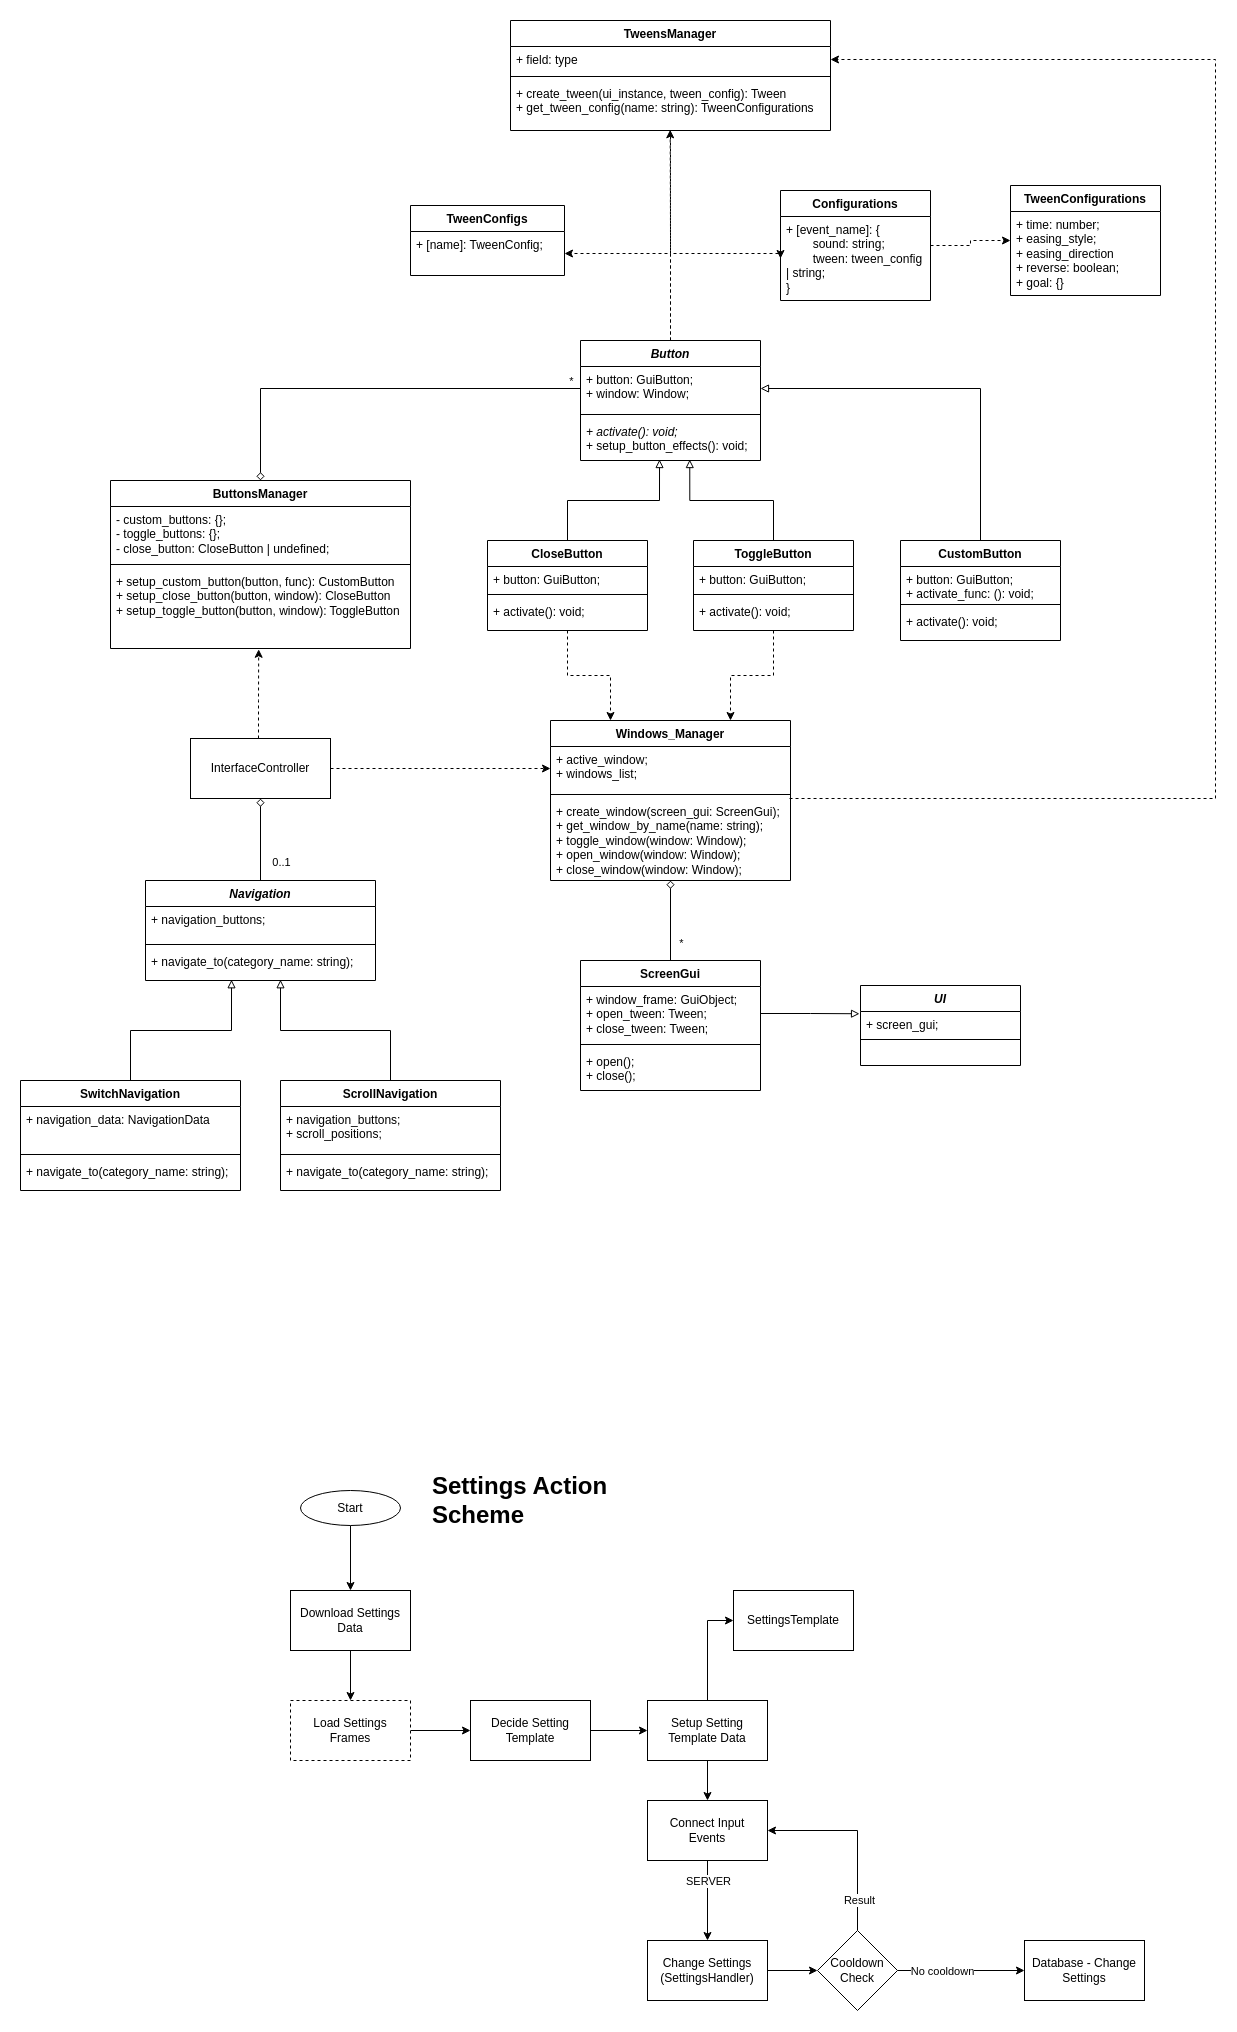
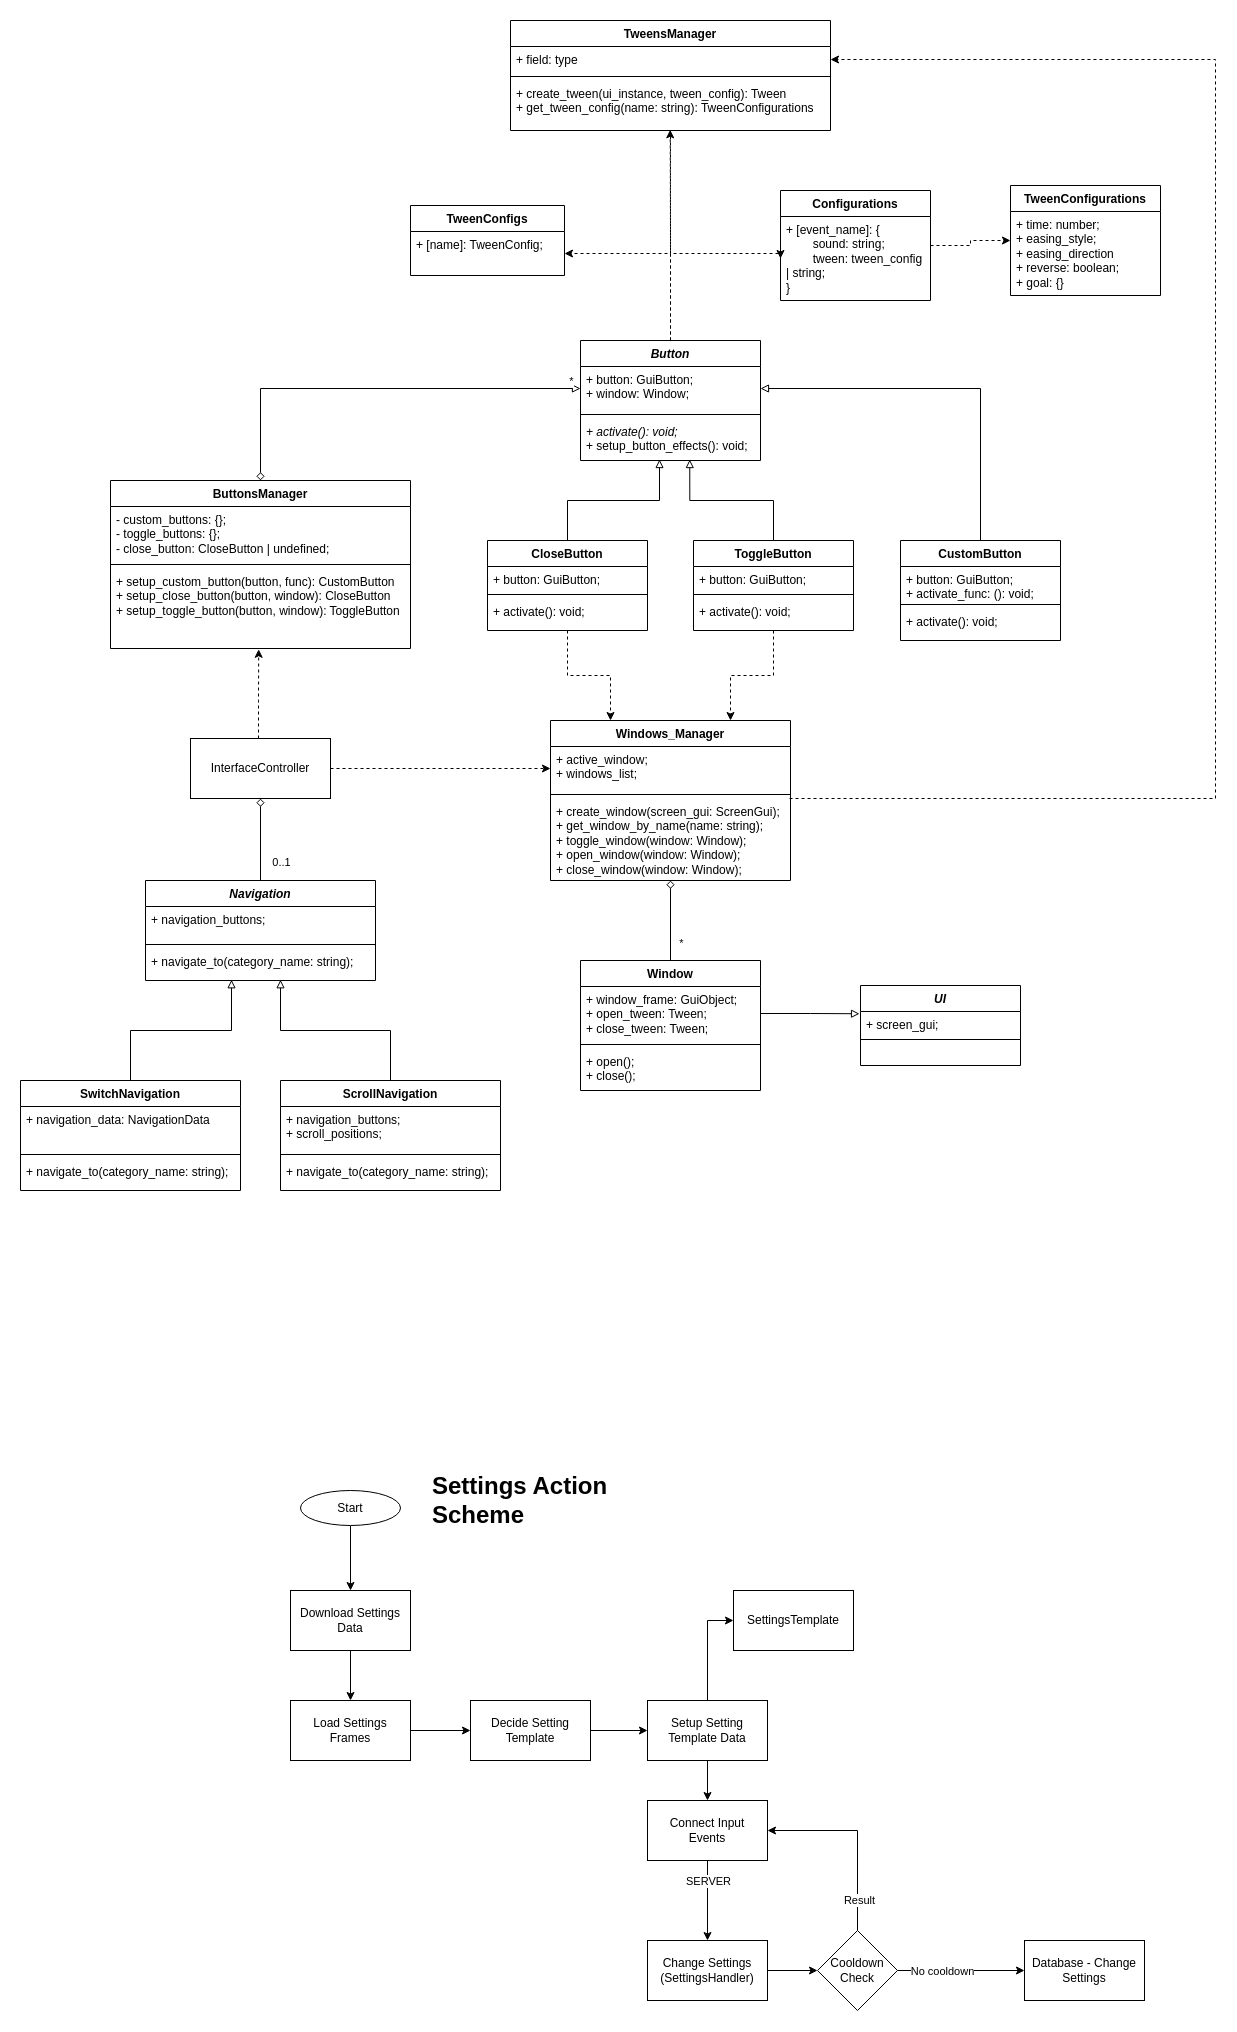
(574, 389) -> (571, 389)
(671, 975) -> (671, 975)
(351, 1731) -> (351, 1731)
